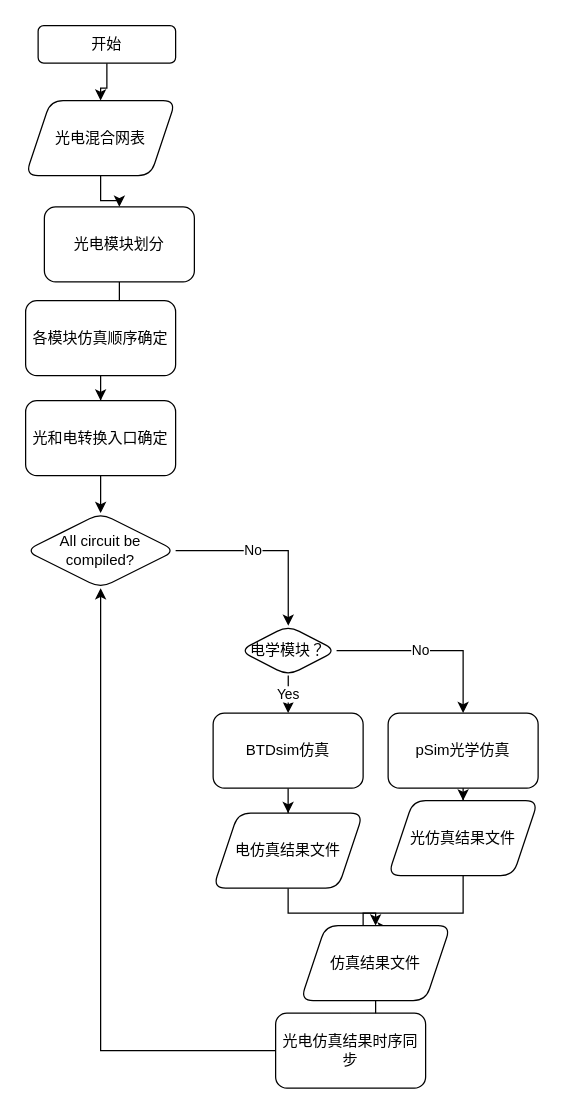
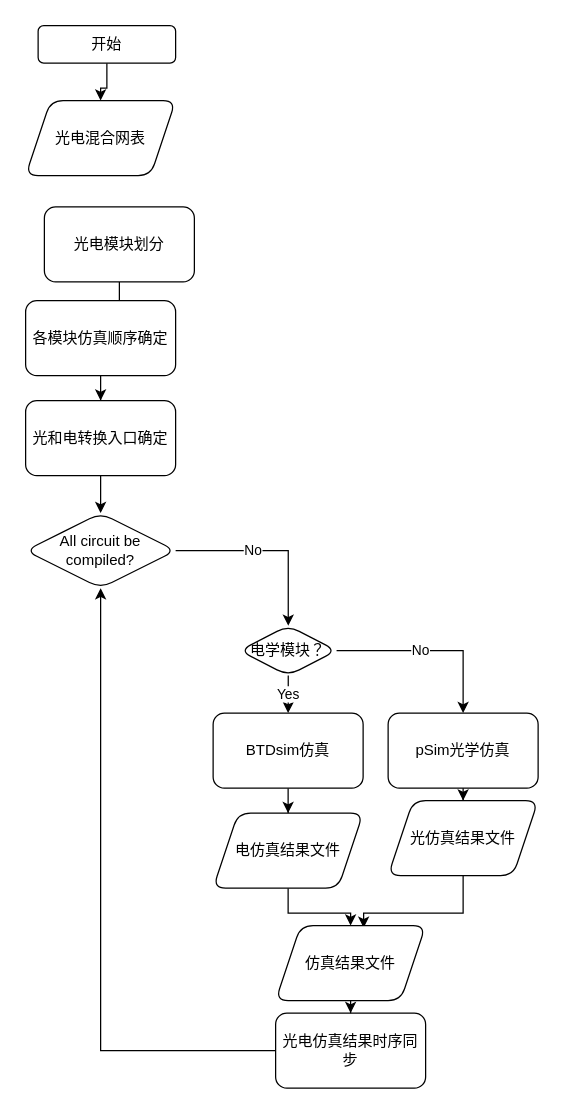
(101, 198) -> none
(376, 963) -> (351, 963)
